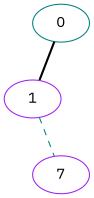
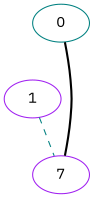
(47, 61) -> (72, 99)
